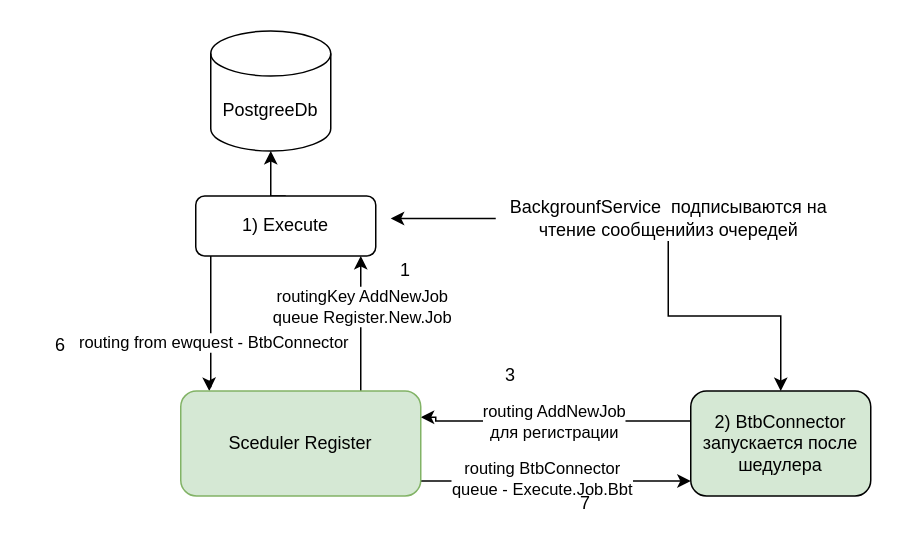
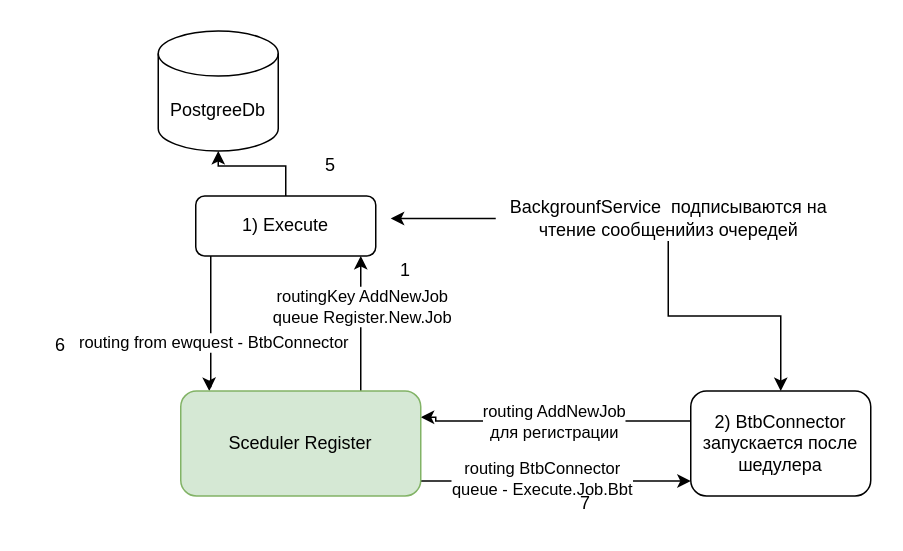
(271, 91) -> (218, 91)
none -> (331, 166)
(511, 376) -> none
(781, 443) -> (781, 443)
